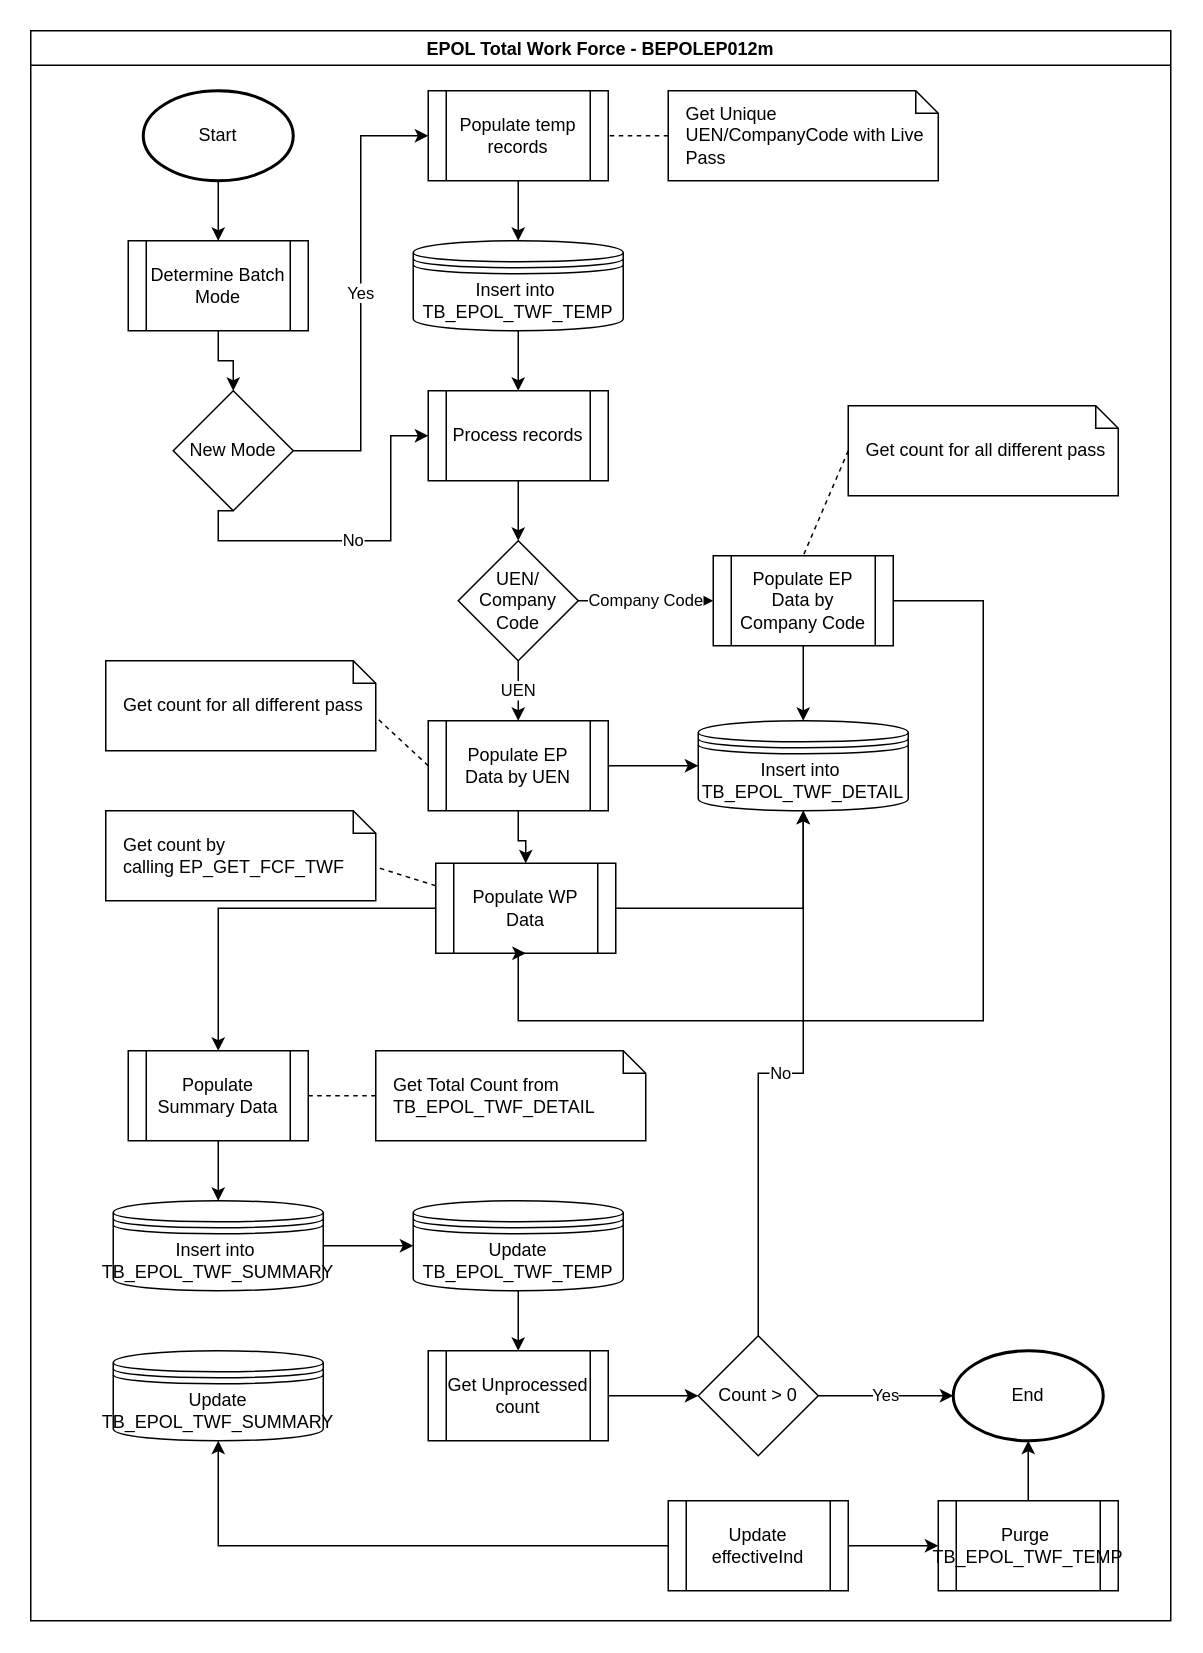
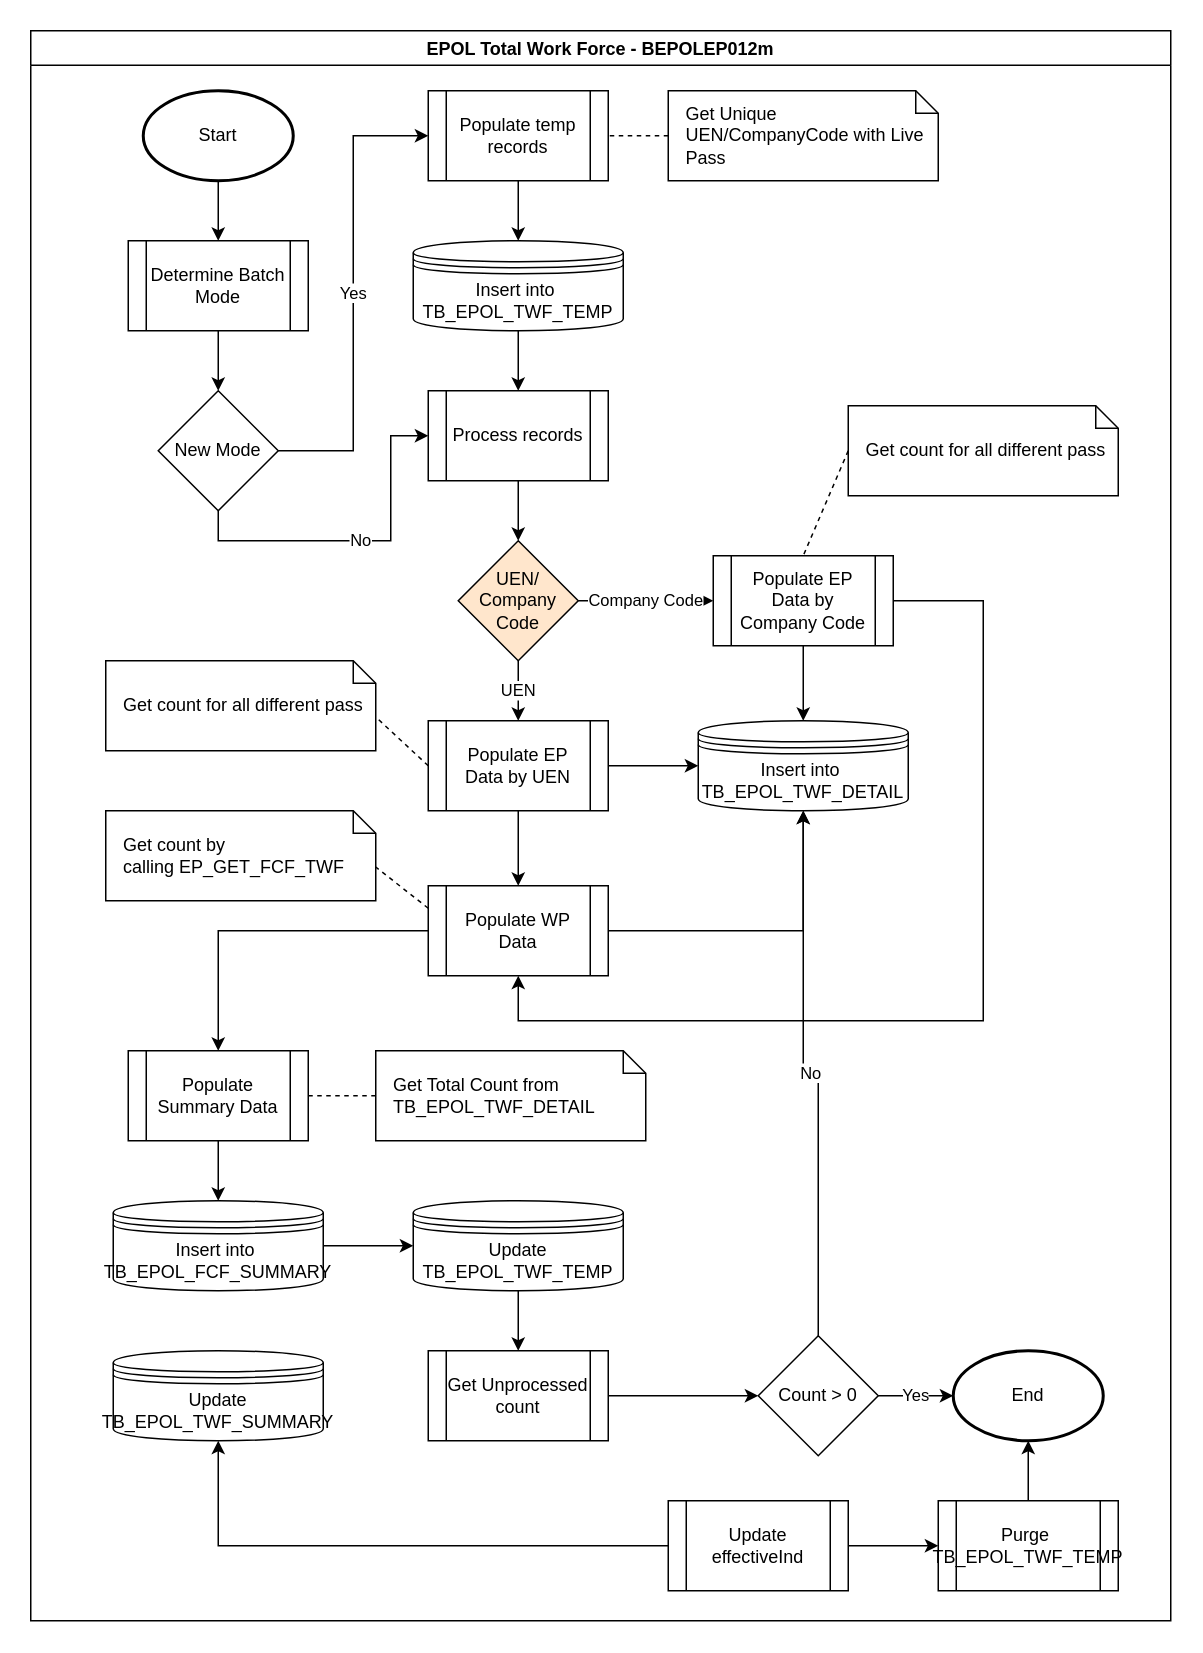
(233, 451) -> (218, 451)
(518, 601) -> (518, 601)
(526, 908) -> (518, 931)
(218, 1261) -> (218, 1261)
(758, 1396) -> (818, 1396)
